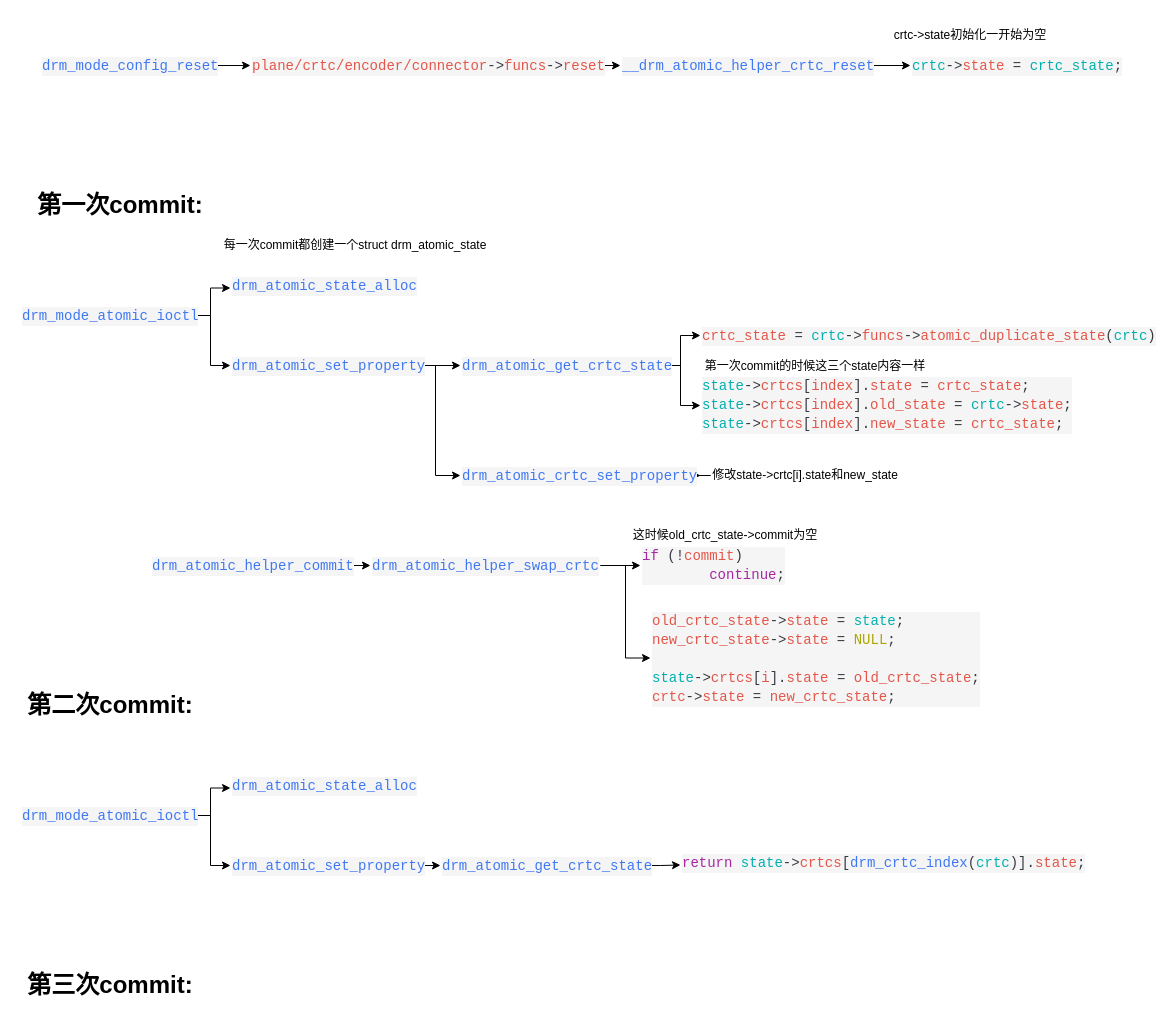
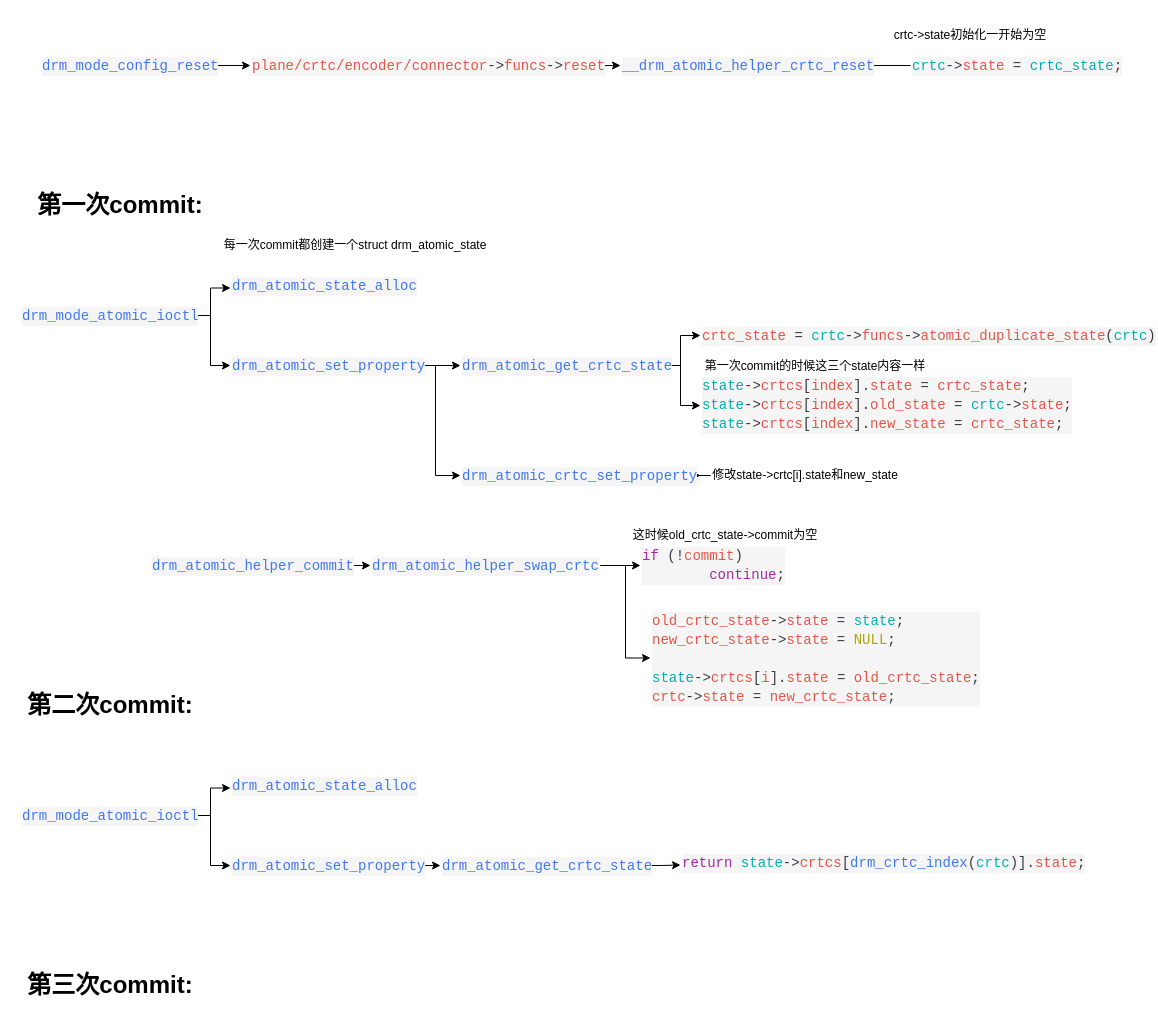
(902, 66) -> (904, 66)
